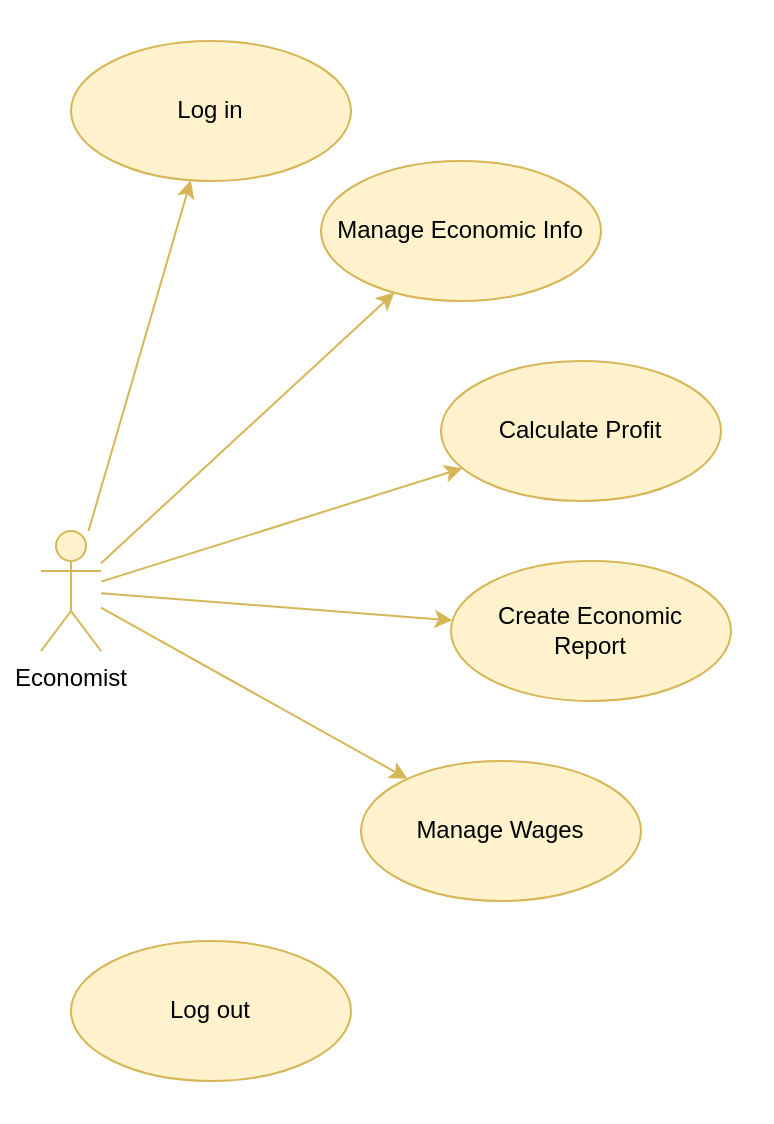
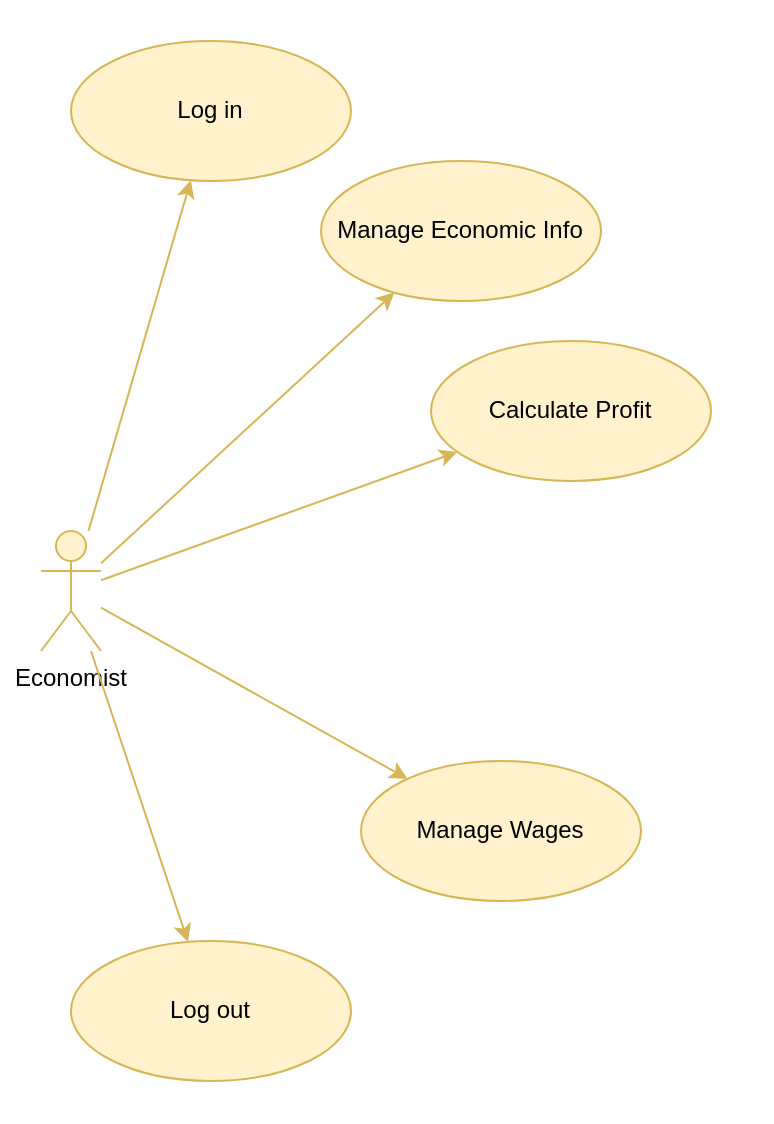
(581, 431) -> (571, 411)
(270, 606) -> none
(591, 631) -> none
none -> (137, 790)
